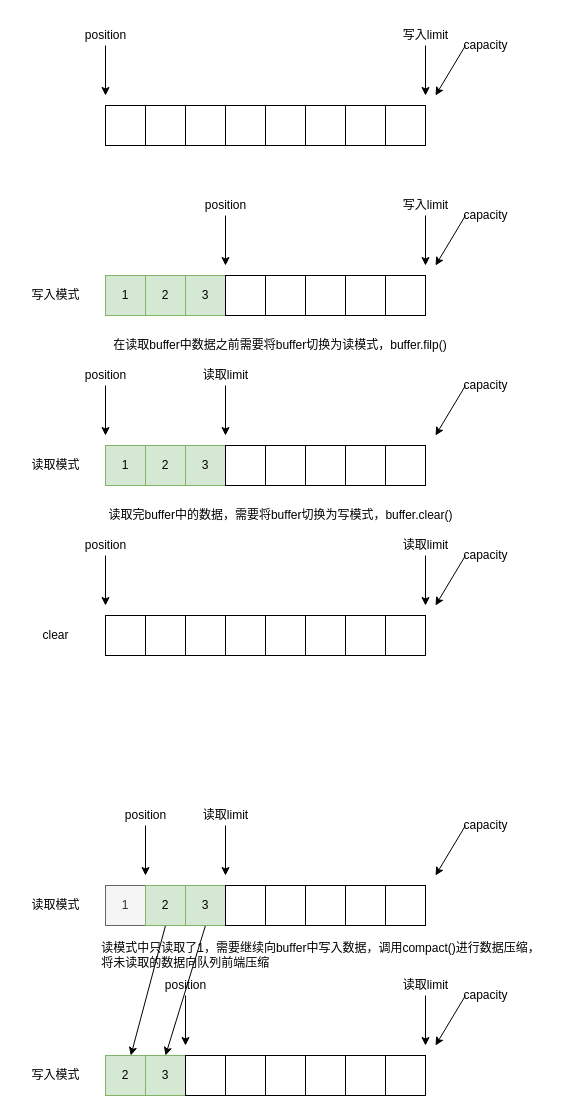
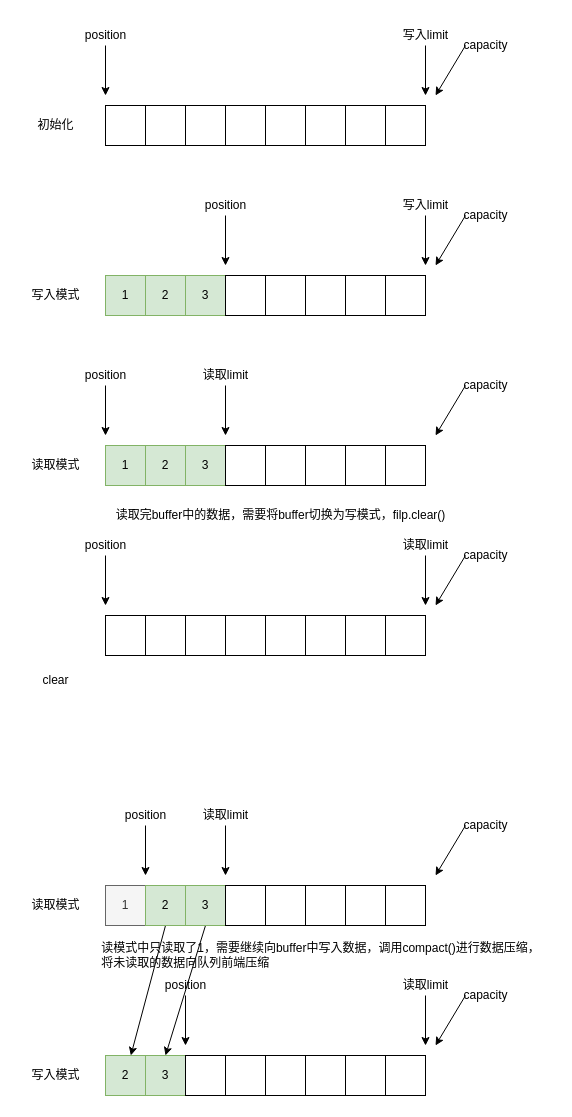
none -> (56, 126)
(281, 346) -> none
(281, 516) -> (281, 516)
(56, 636) -> (56, 681)
